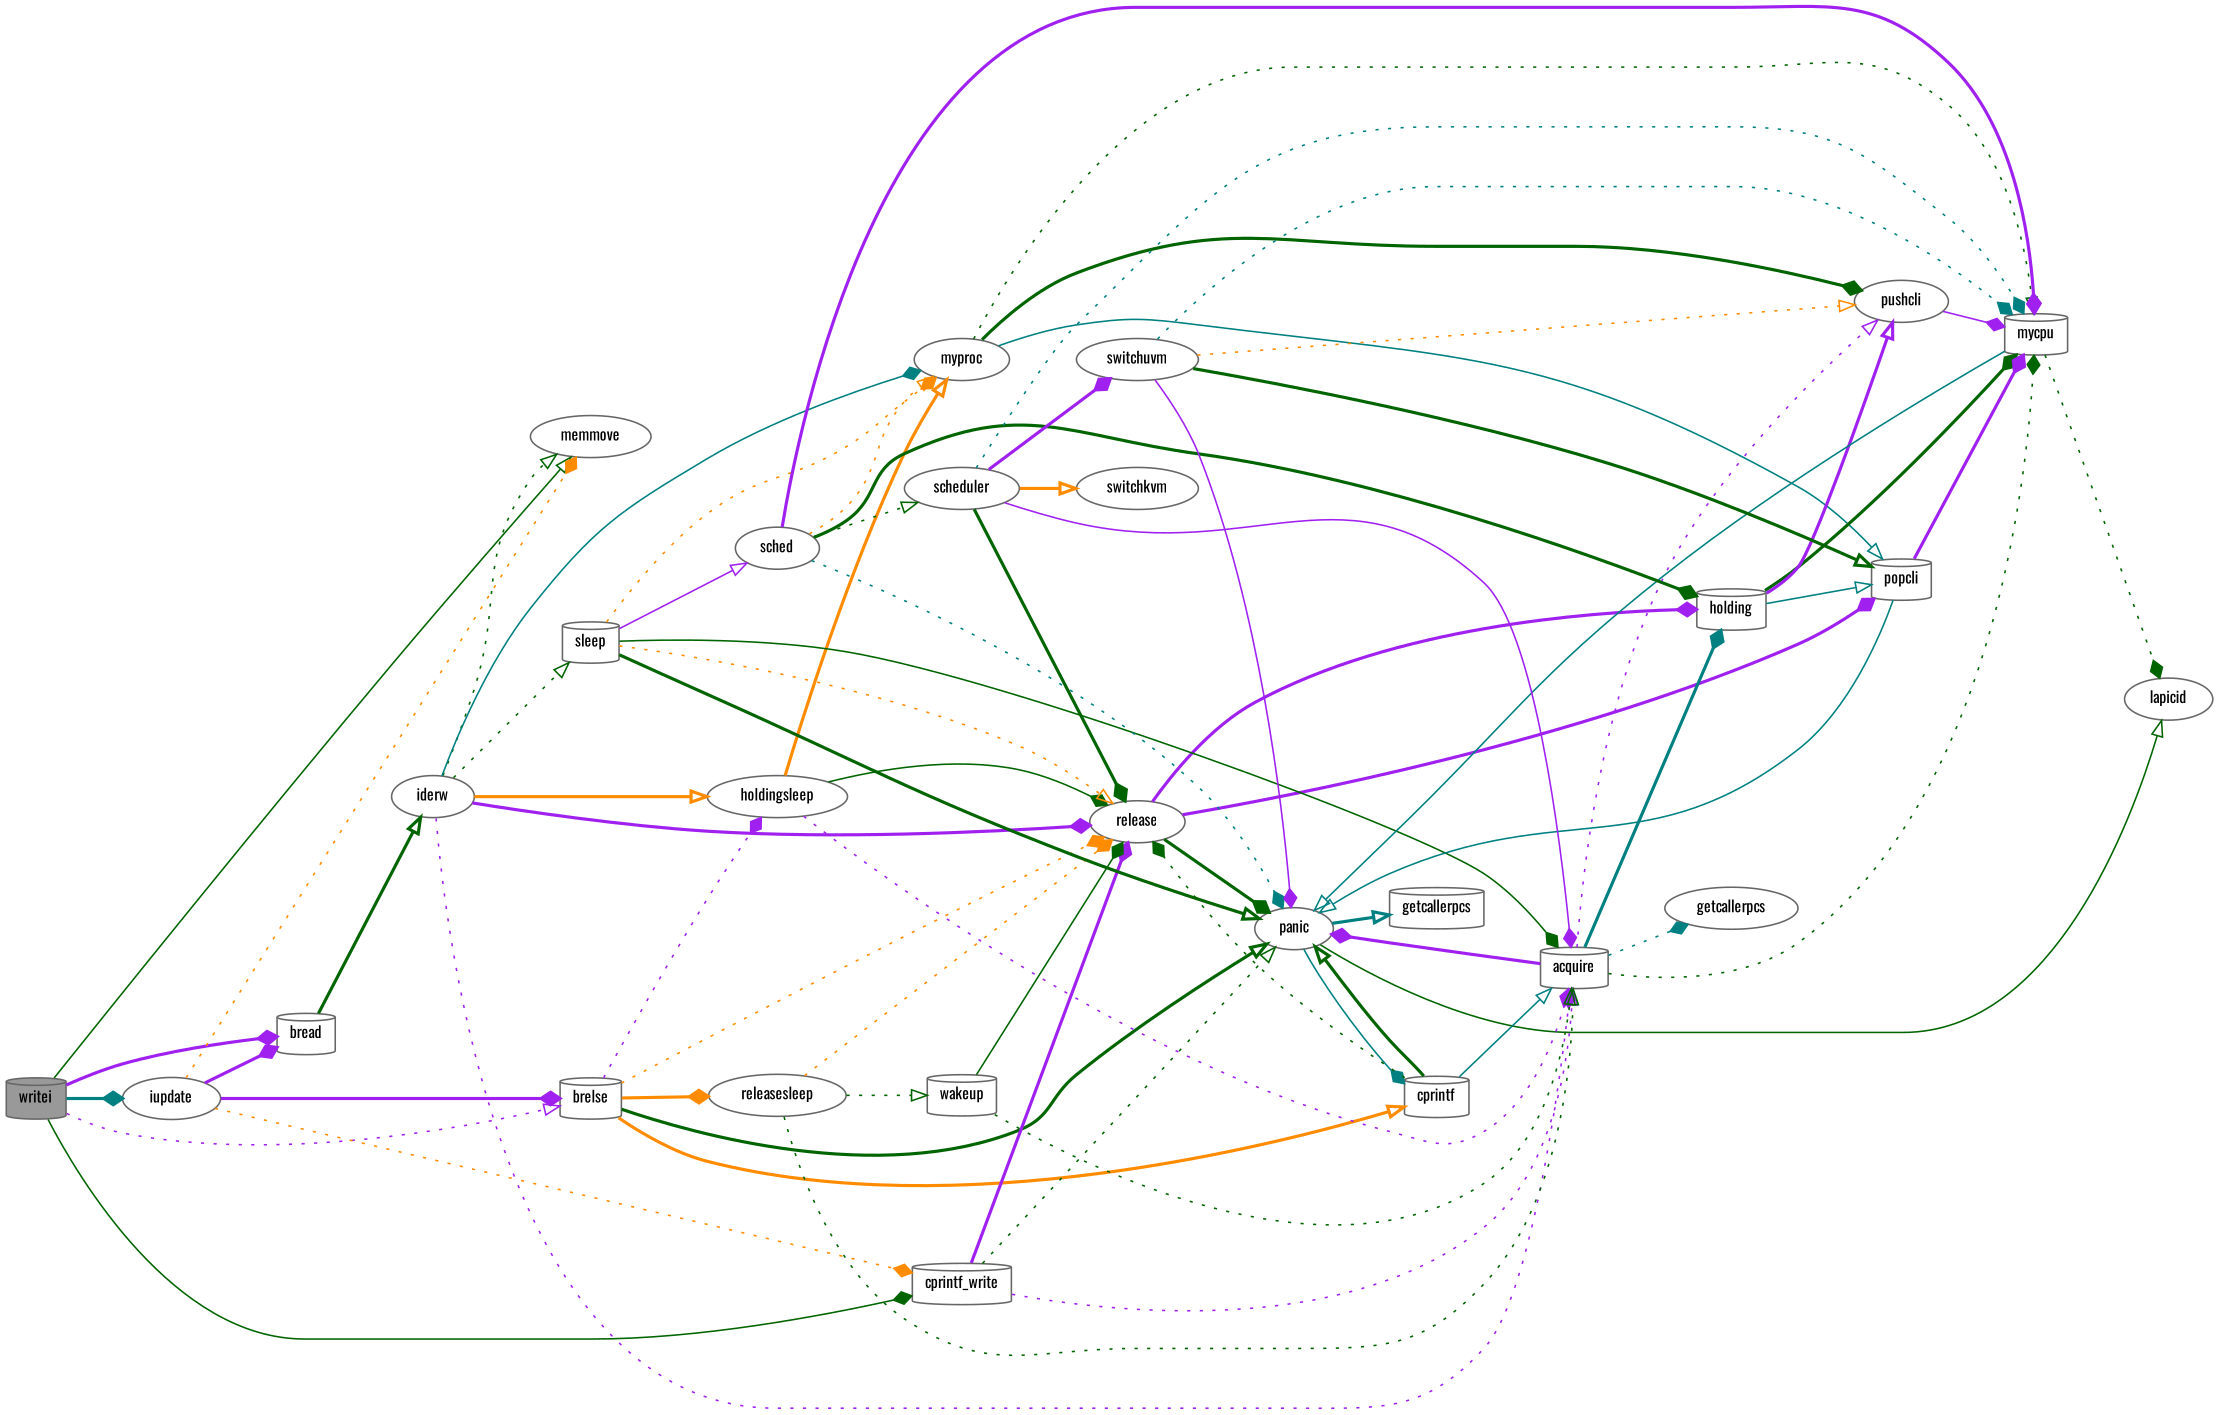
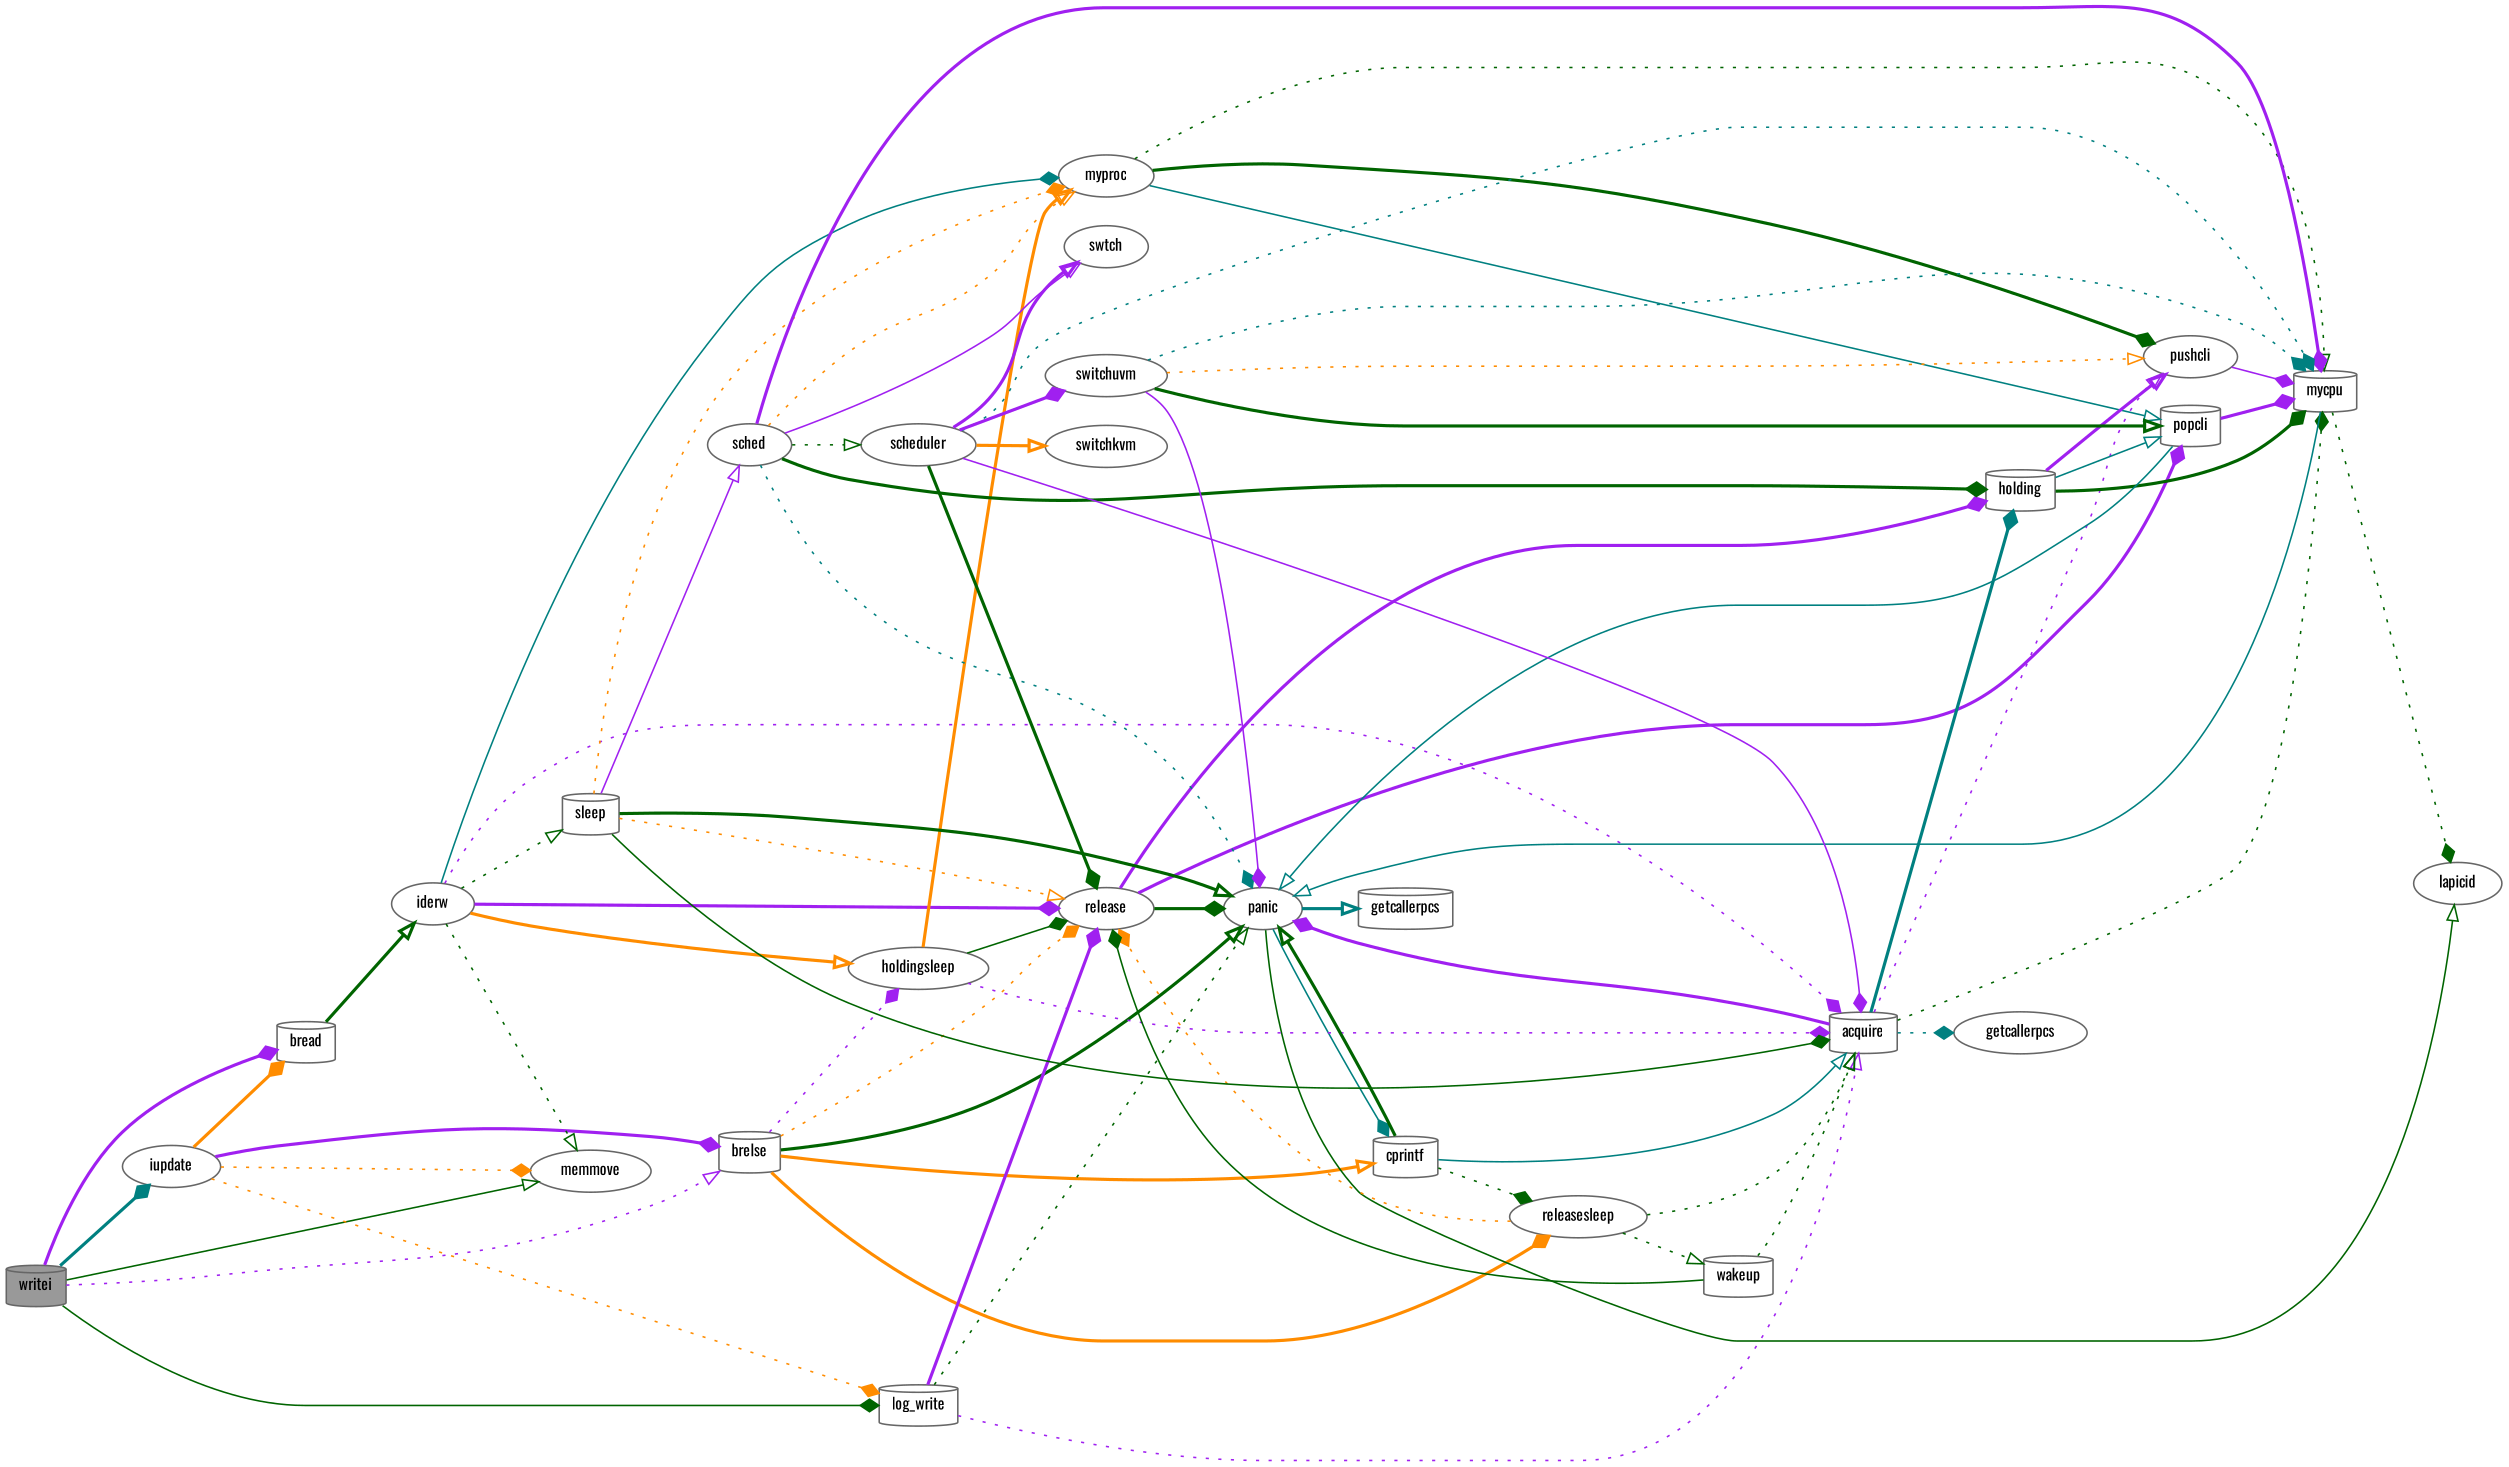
none -> (1106, 247)
(1273, 980) -> (1476, 1181)
(232, 1069) -> (231, 1111)
(962, 1284) -> (919, 1405)
